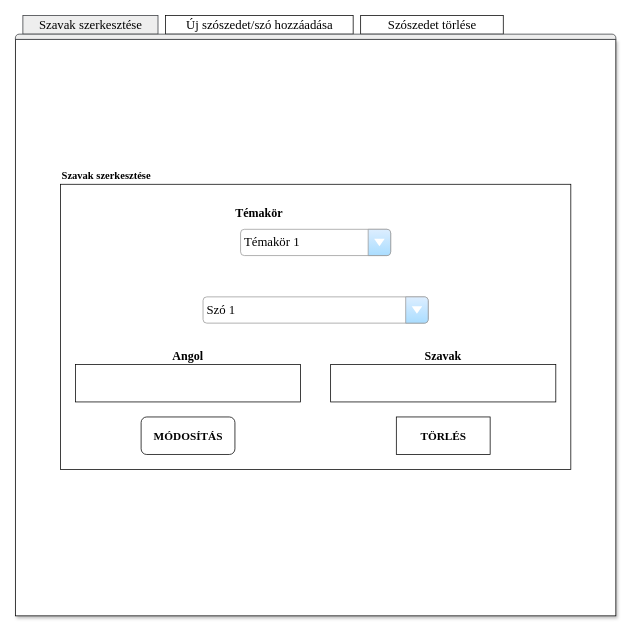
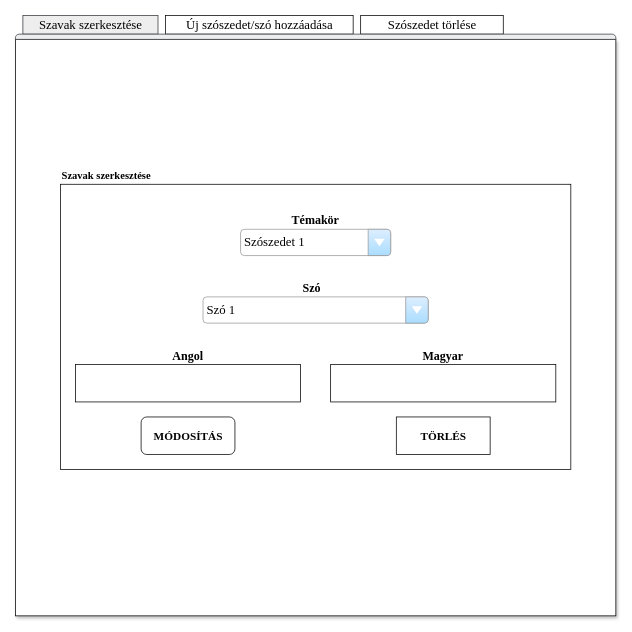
(259, 210) -> (315, 218)
(275, 243) -> (282, 243)
none -> (312, 285)
(443, 355) -> (443, 355)
